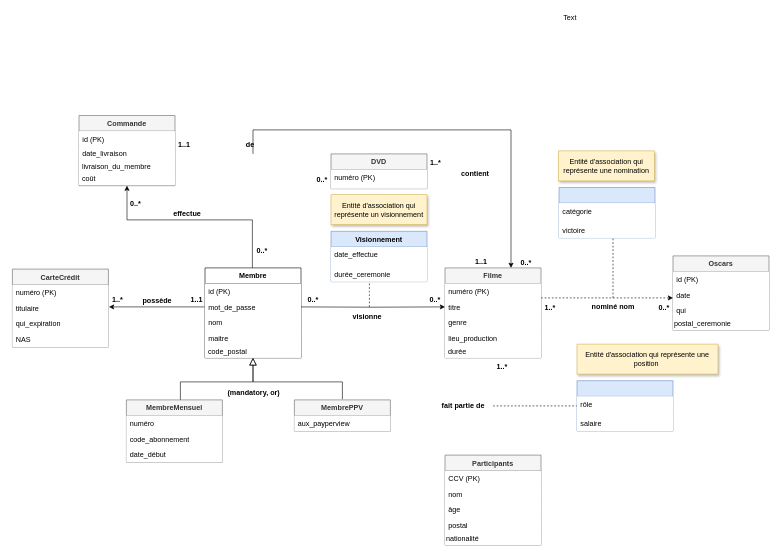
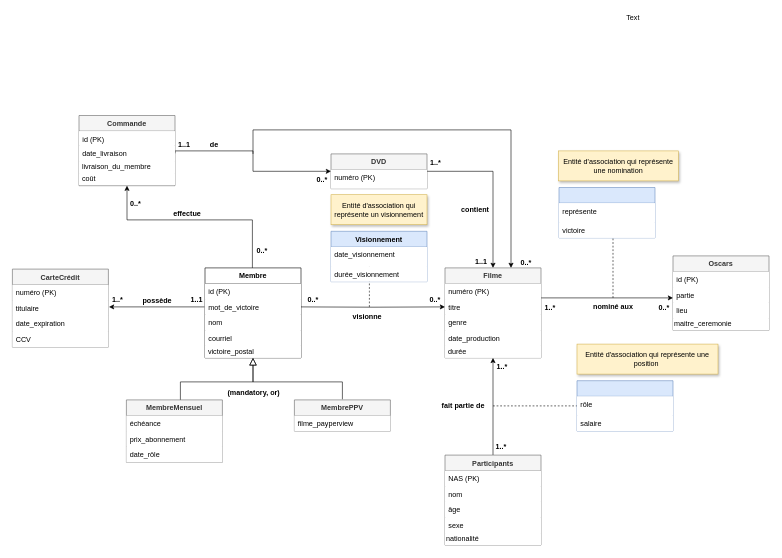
(570, 18) -> (633, 18)
(250, 145) -> (214, 145)
(606, 166) -> (618, 166)
none -> (253, 171)
none -> (477, 171)
(475, 174) -> (475, 210)
(579, 211) -> (582, 211)
(360, 255) -> (367, 255)
(364, 274) -> (369, 274)
(684, 295) -> (687, 295)
(605, 298) -> (605, 298)
(232, 307) -> (237, 307)
(613, 307) -> (613, 307)
(681, 311) -> (682, 311)
(41, 324) -> (44, 324)
(704, 324) -> (704, 324)
(219, 338) -> (222, 338)
(476, 338) -> (478, 338)
(22, 340) -> (22, 340)
(227, 352) -> (234, 352)
none -> (493, 363)
(142, 424) -> (146, 424)
(325, 424) -> (327, 424)
(160, 439) -> (159, 439)
(150, 455) -> (147, 455)
(463, 479) -> (463, 479)
(459, 526) -> (456, 526)
